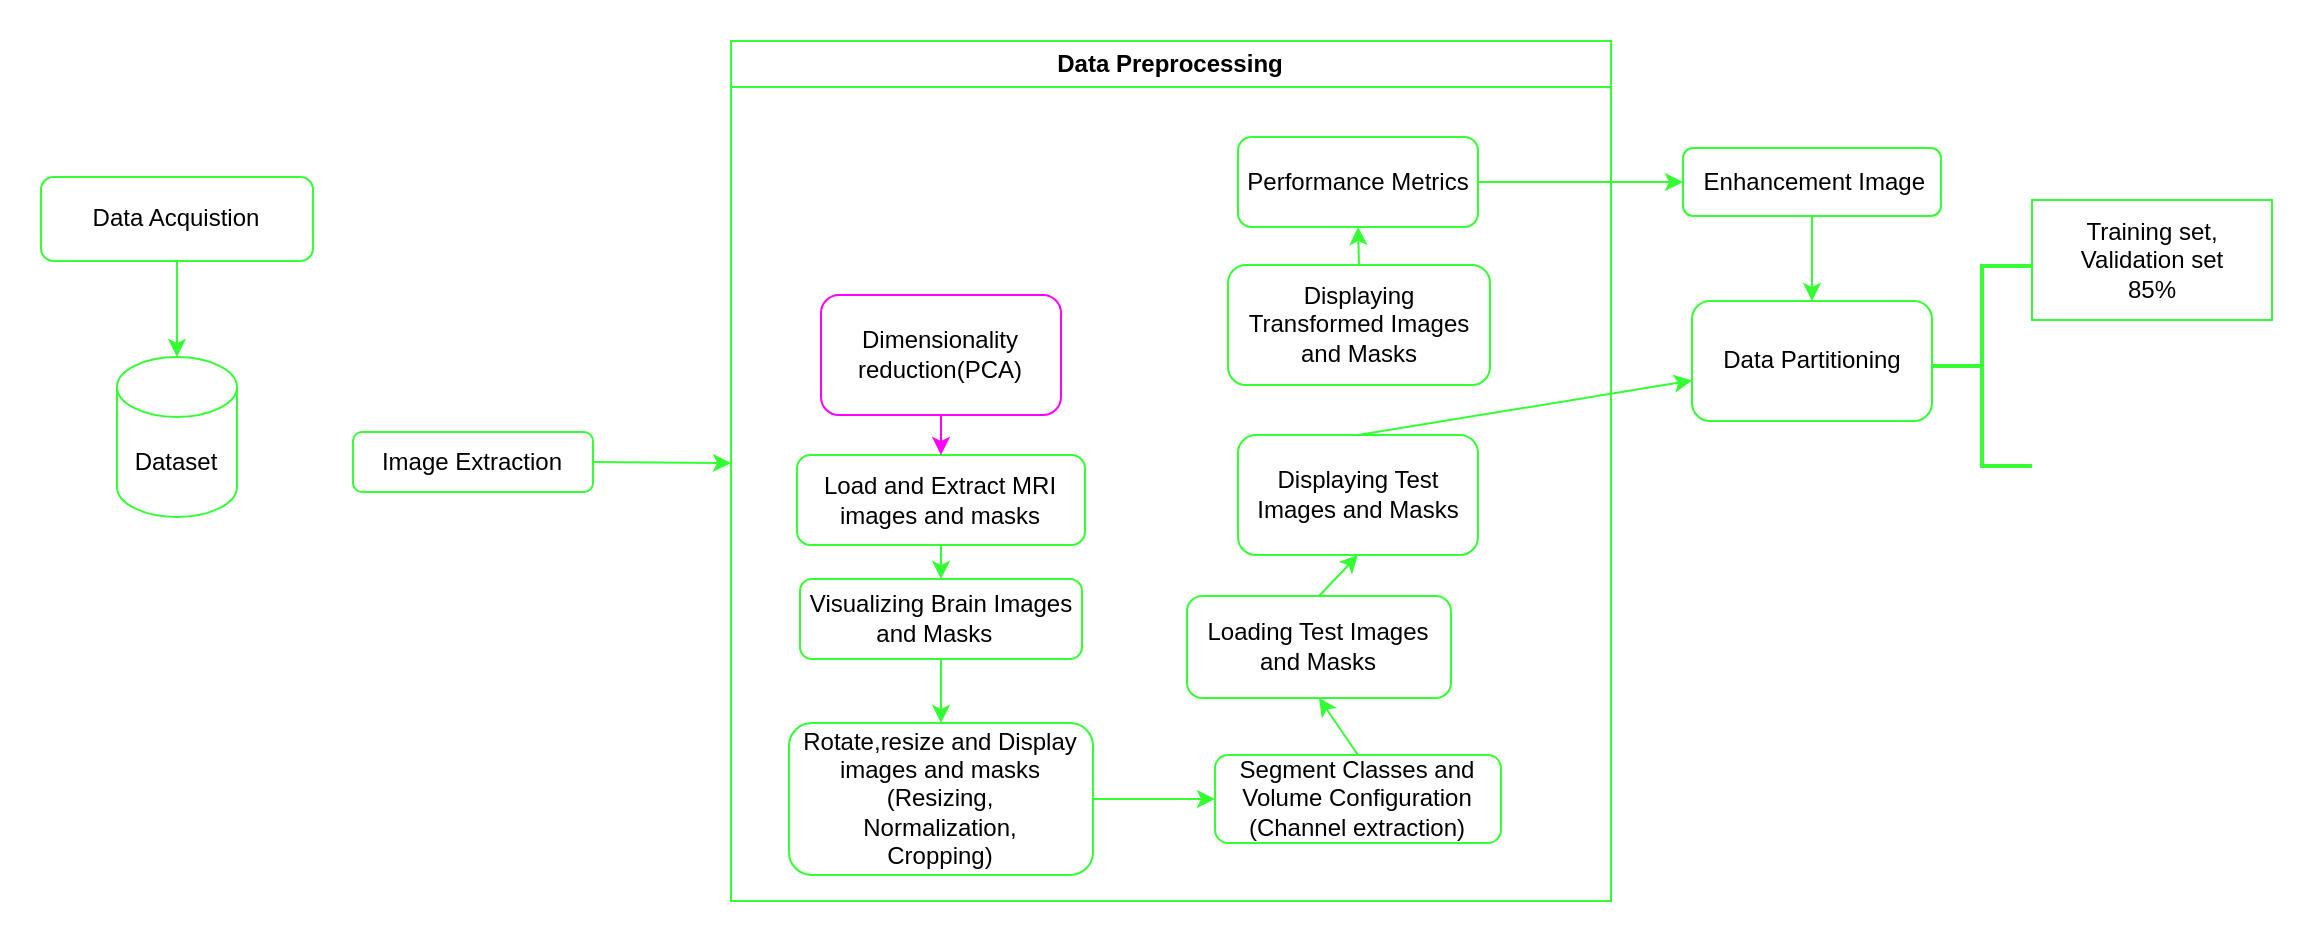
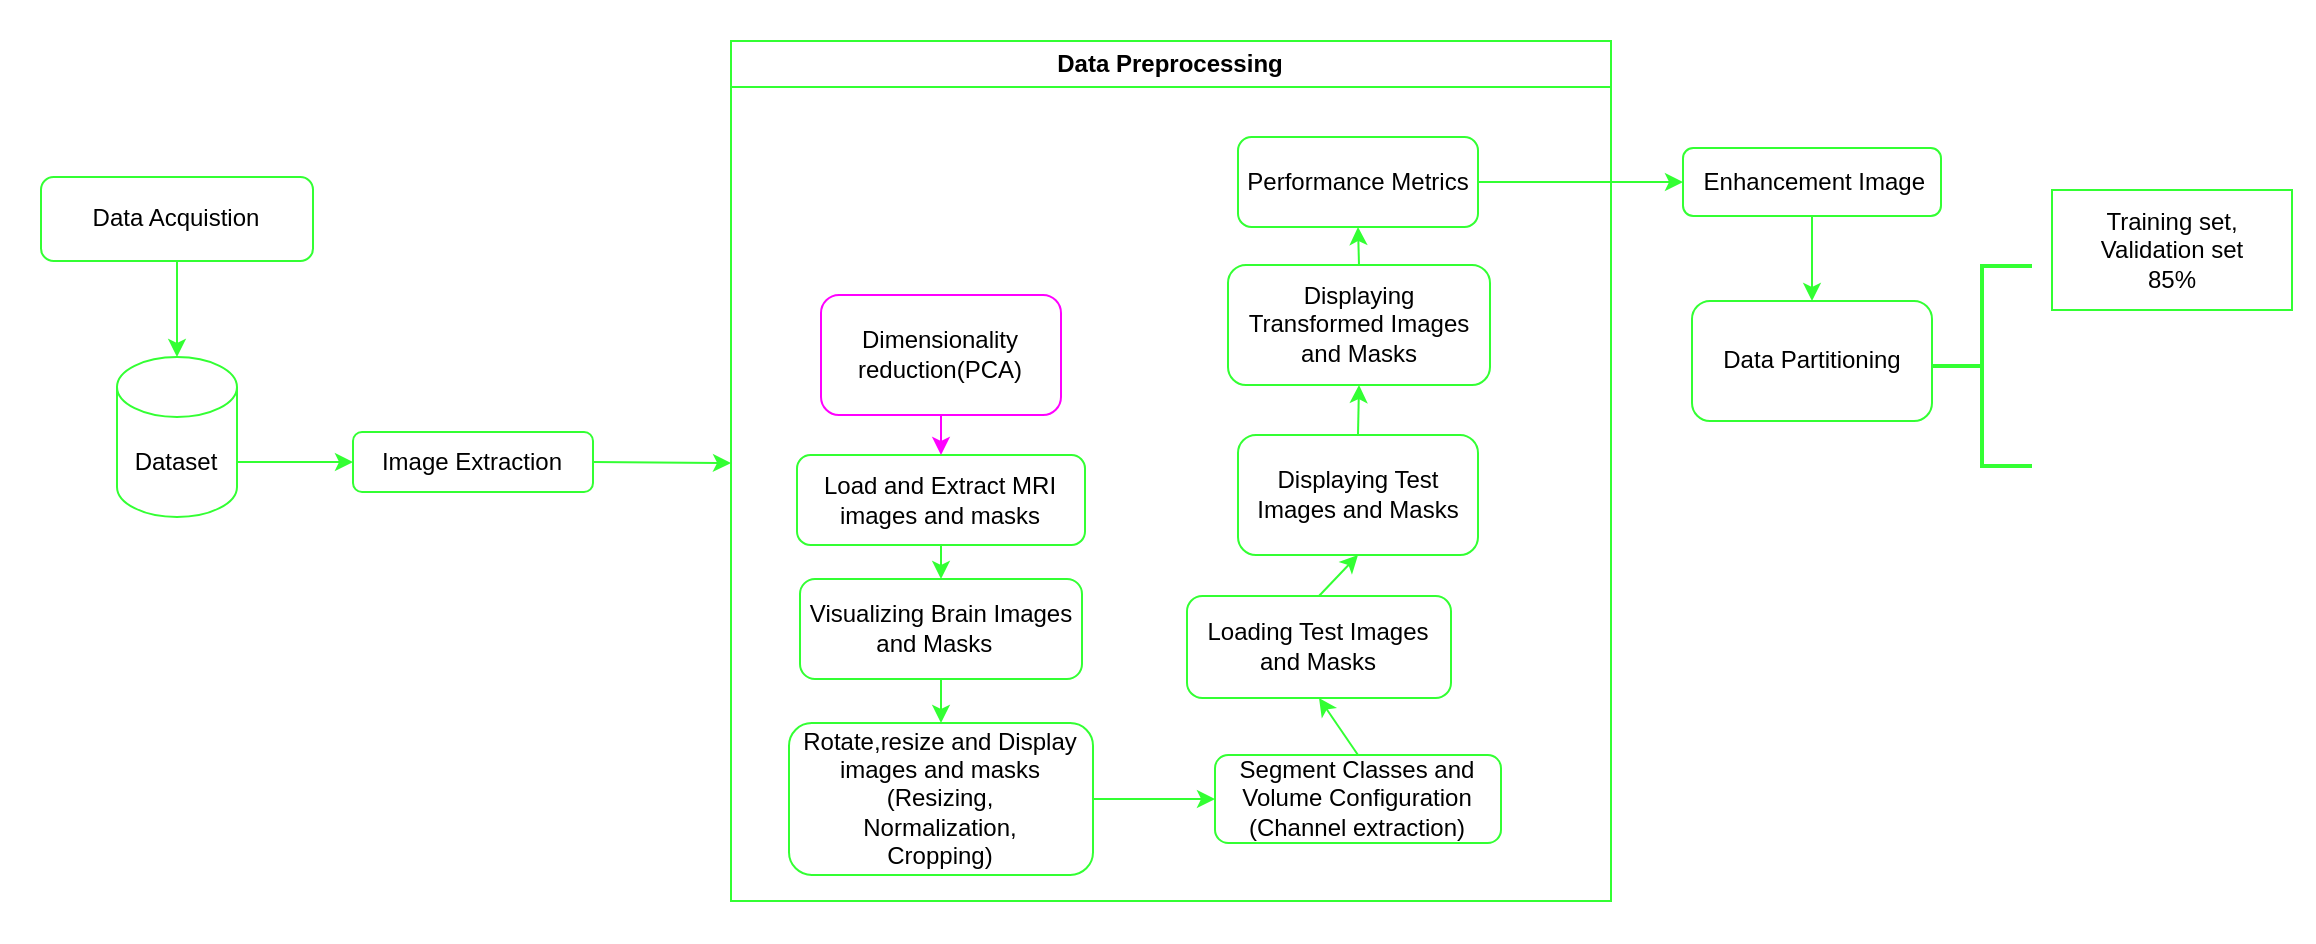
(2152, 260) -> (2172, 250)
(1518, 409) -> (1358, 417)
none -> (288, 462)
(941, 619) -> (941, 629)
